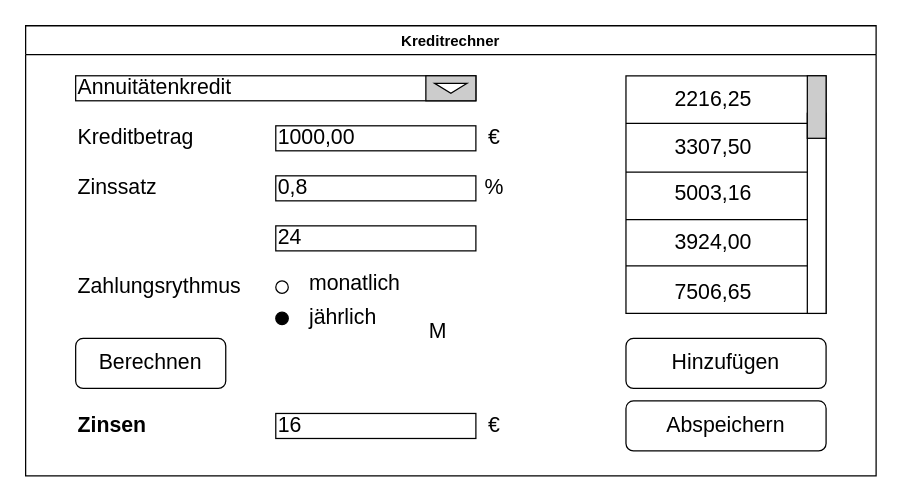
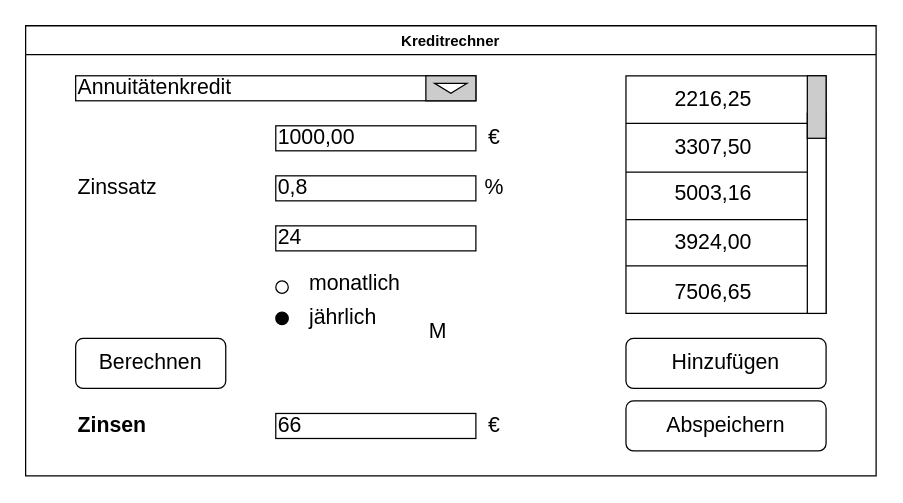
(163, 138) -> none
(169, 287) -> none
(290, 426) -> (290, 426)
